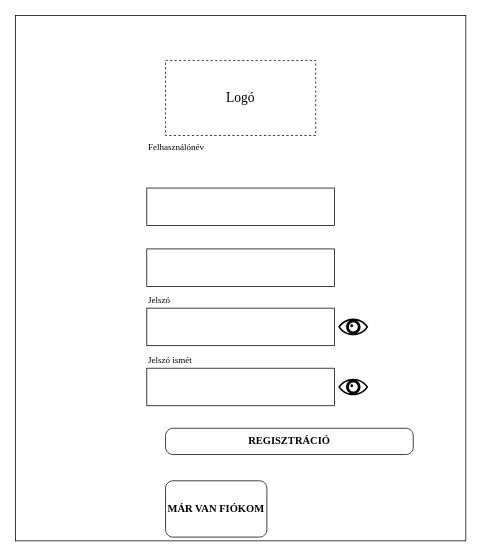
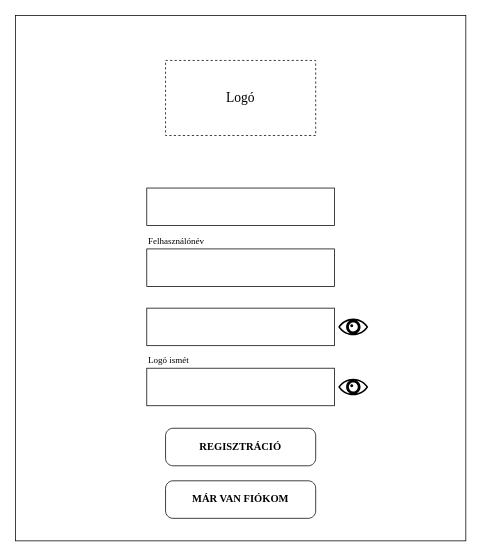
(186, 147) -> (186, 241)
(186, 300) -> none
(175, 360) -> (171, 360)
(289, 441) -> (240, 447)
(216, 509) -> (240, 499)
